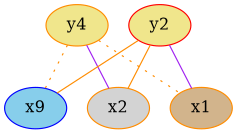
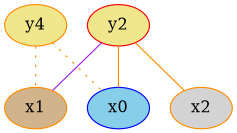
(94, 60) -> none
(36, 108) -> (118, 108)
